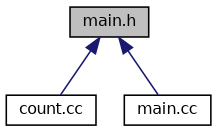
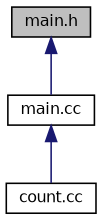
(76, 73) -> (51, 162)
